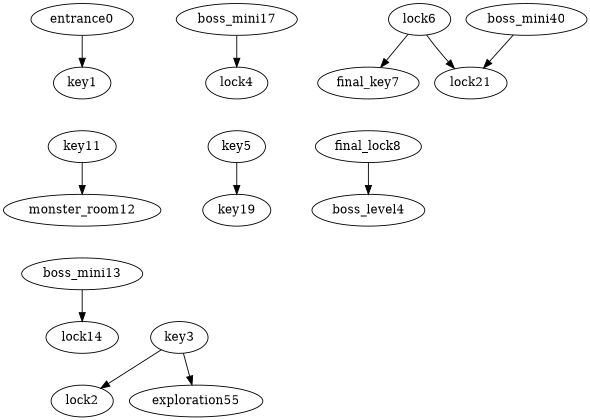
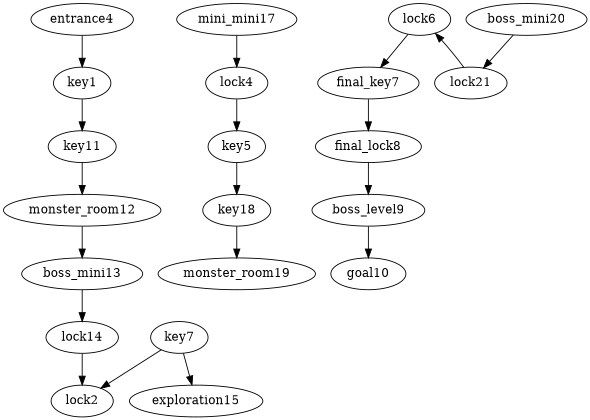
(82, 19) -> (82, 19)
(237, 19) -> (237, 19)
(527, 19) -> (527, 19)
(437, 49) -> (453, 53)
none -> (82, 111)
none -> (237, 111)
none -> (368, 111)
(237, 210) -> (237, 210)
(368, 210) -> (368, 210)
none -> (82, 238)
none -> (237, 274)
none -> (368, 274)
(179, 337) -> (179, 337)
none -> (82, 365)
(196, 401) -> (196, 401)
